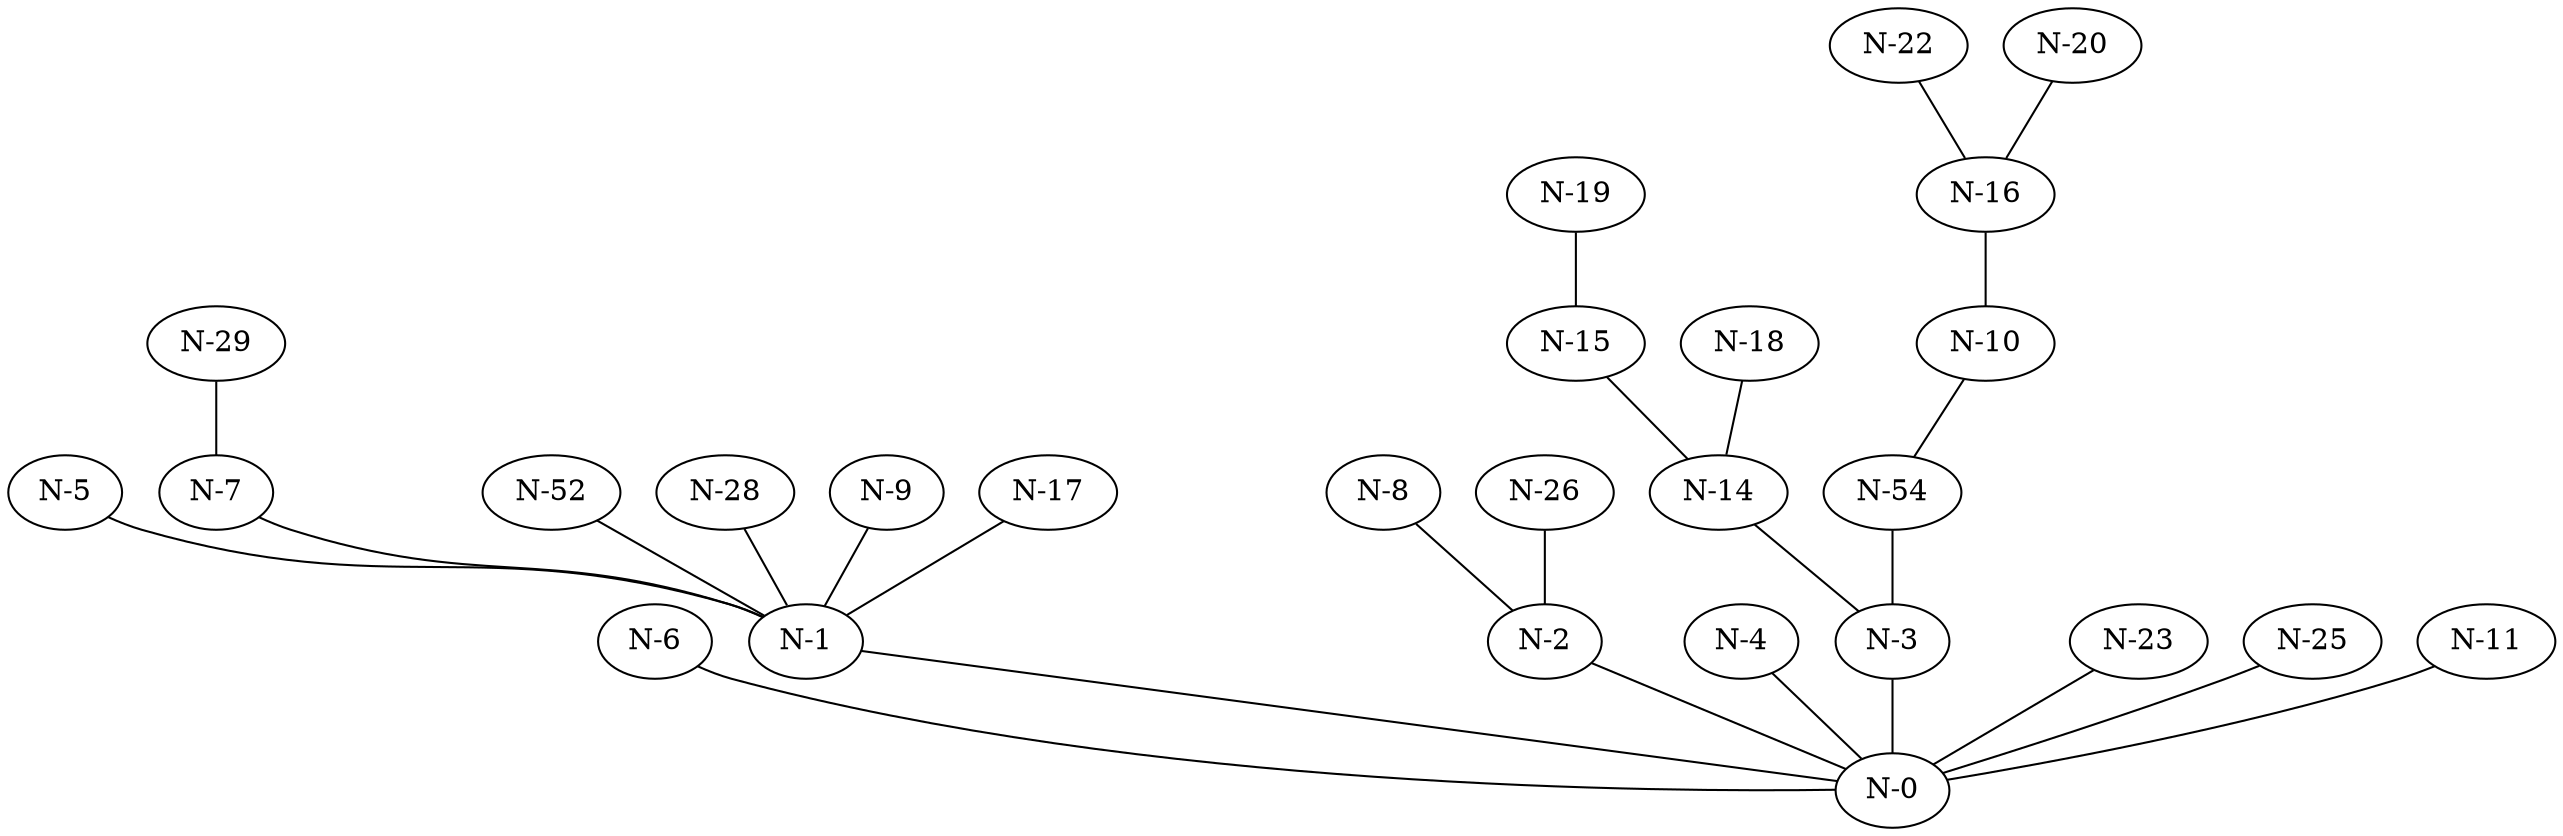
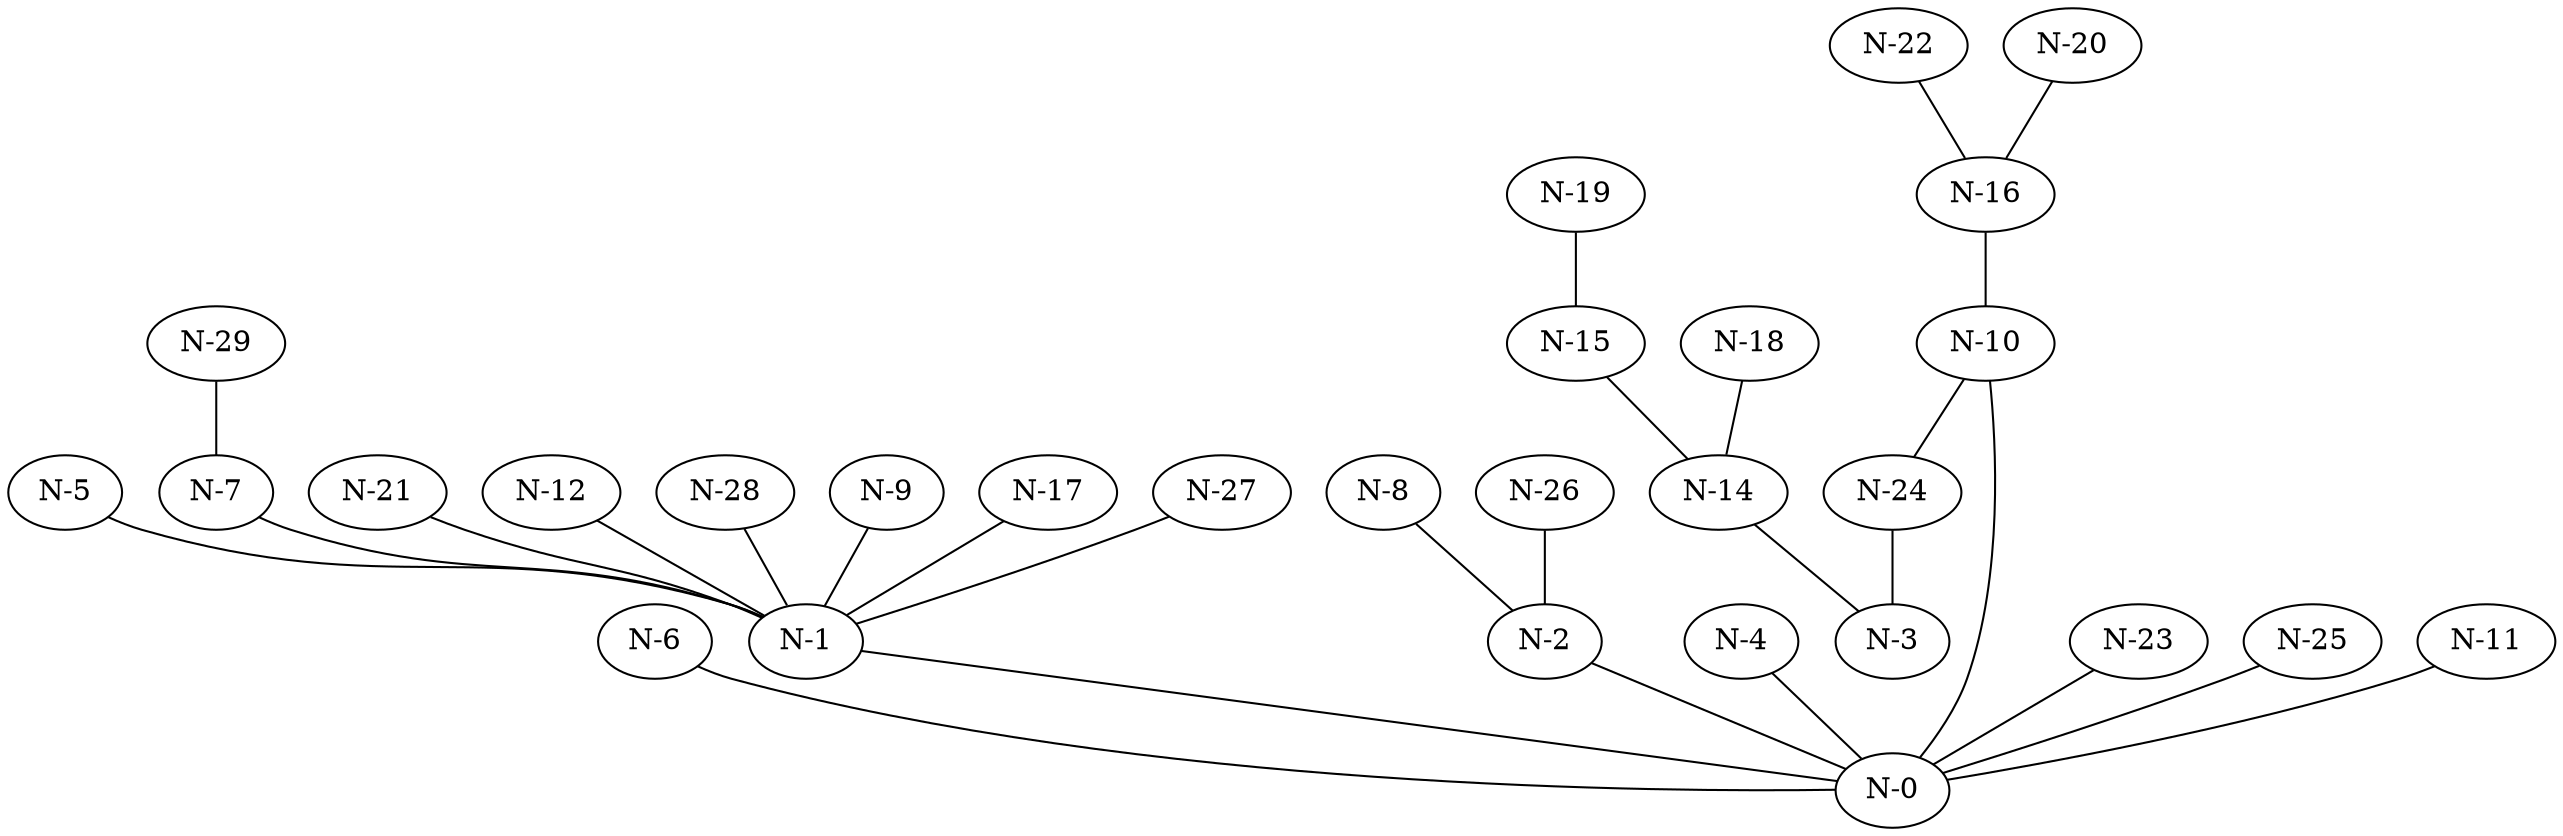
none -> (378, 493)
(552, 493) -> (552, 493)
none -> (1222, 493)
(1893, 493) -> (1893, 493)
(1893, 716) -> (1989, 577)
